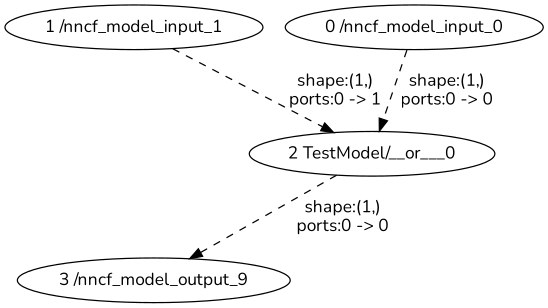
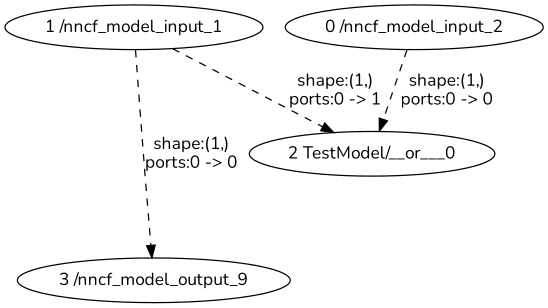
(414, 27) -> (414, 27)
(269, 214) -> (143, 148)
